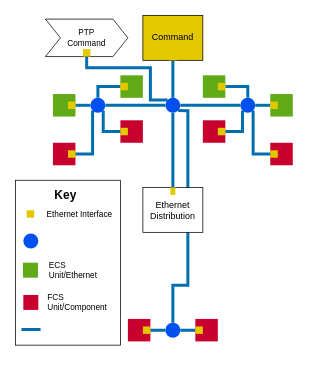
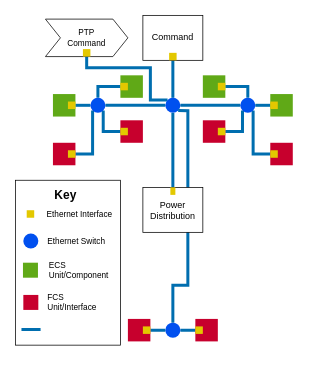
(173, 38) -> (173, 38)
(173, 210) -> (173, 210)
none -> (80, 242)
(80, 270) -> (80, 270)
(81, 303) -> (81, 303)
